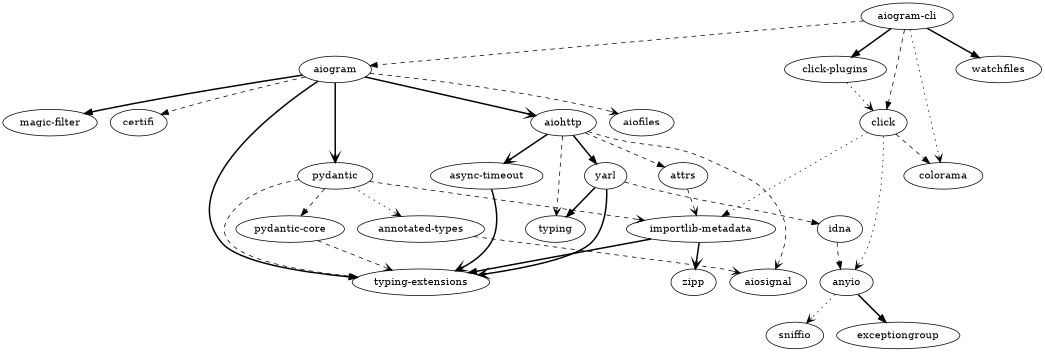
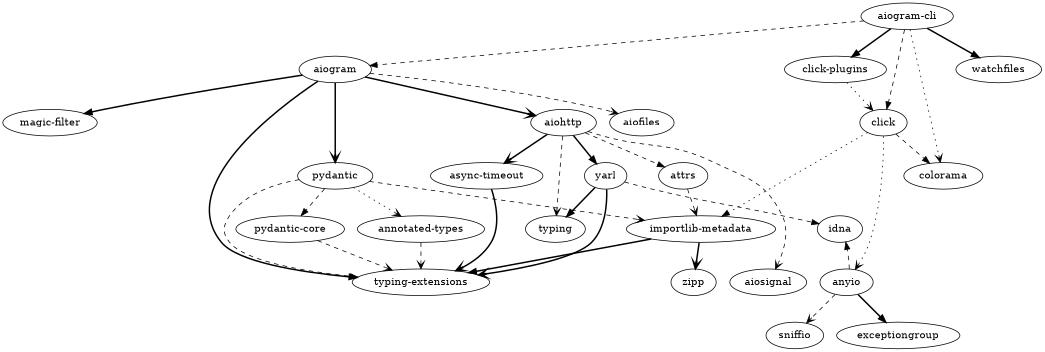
(139, 123) -> none
(838, 252) -> (849, 259)
(603, 253) -> (421, 252)
(823, 306) -> (823, 306)
